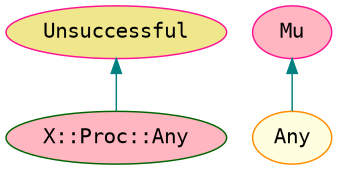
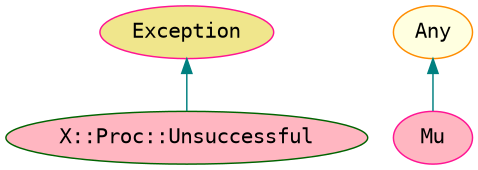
(116, 32) -> (187, 32)
(292, 92) -> (433, 92)
(116, 138) -> (187, 138)
